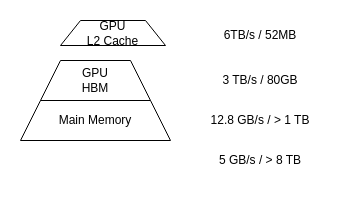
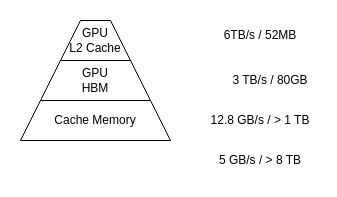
(113, 33) -> (96, 41)
(261, 81) -> (271, 81)
(96, 121) -> (96, 121)
